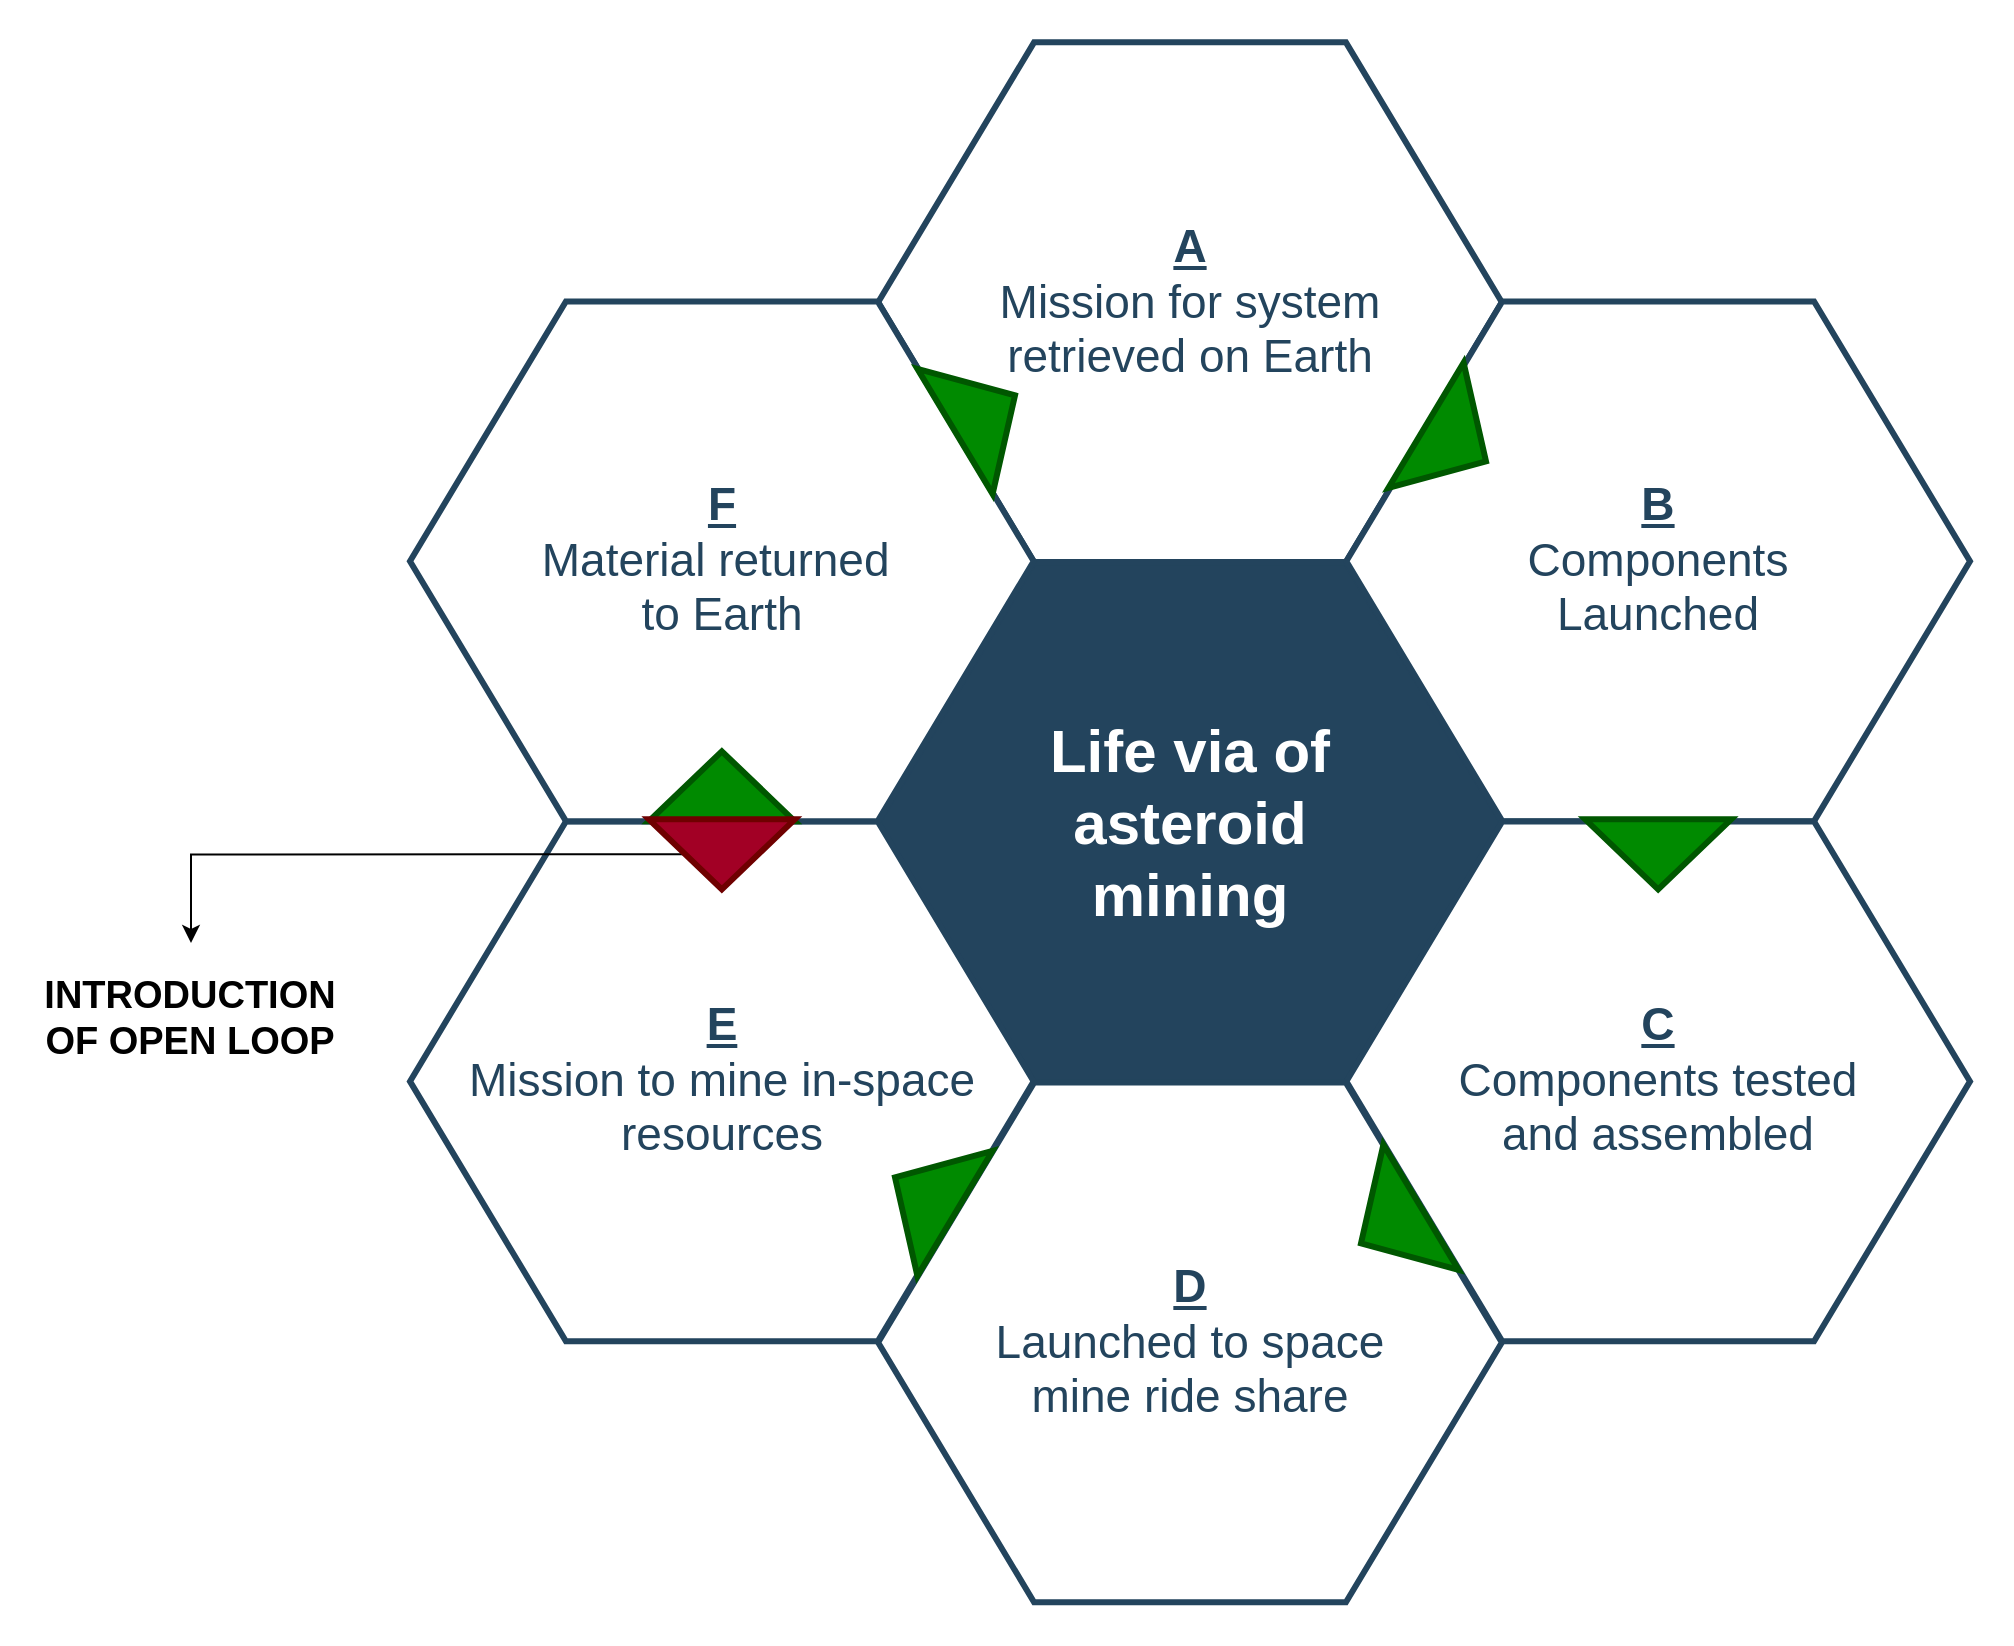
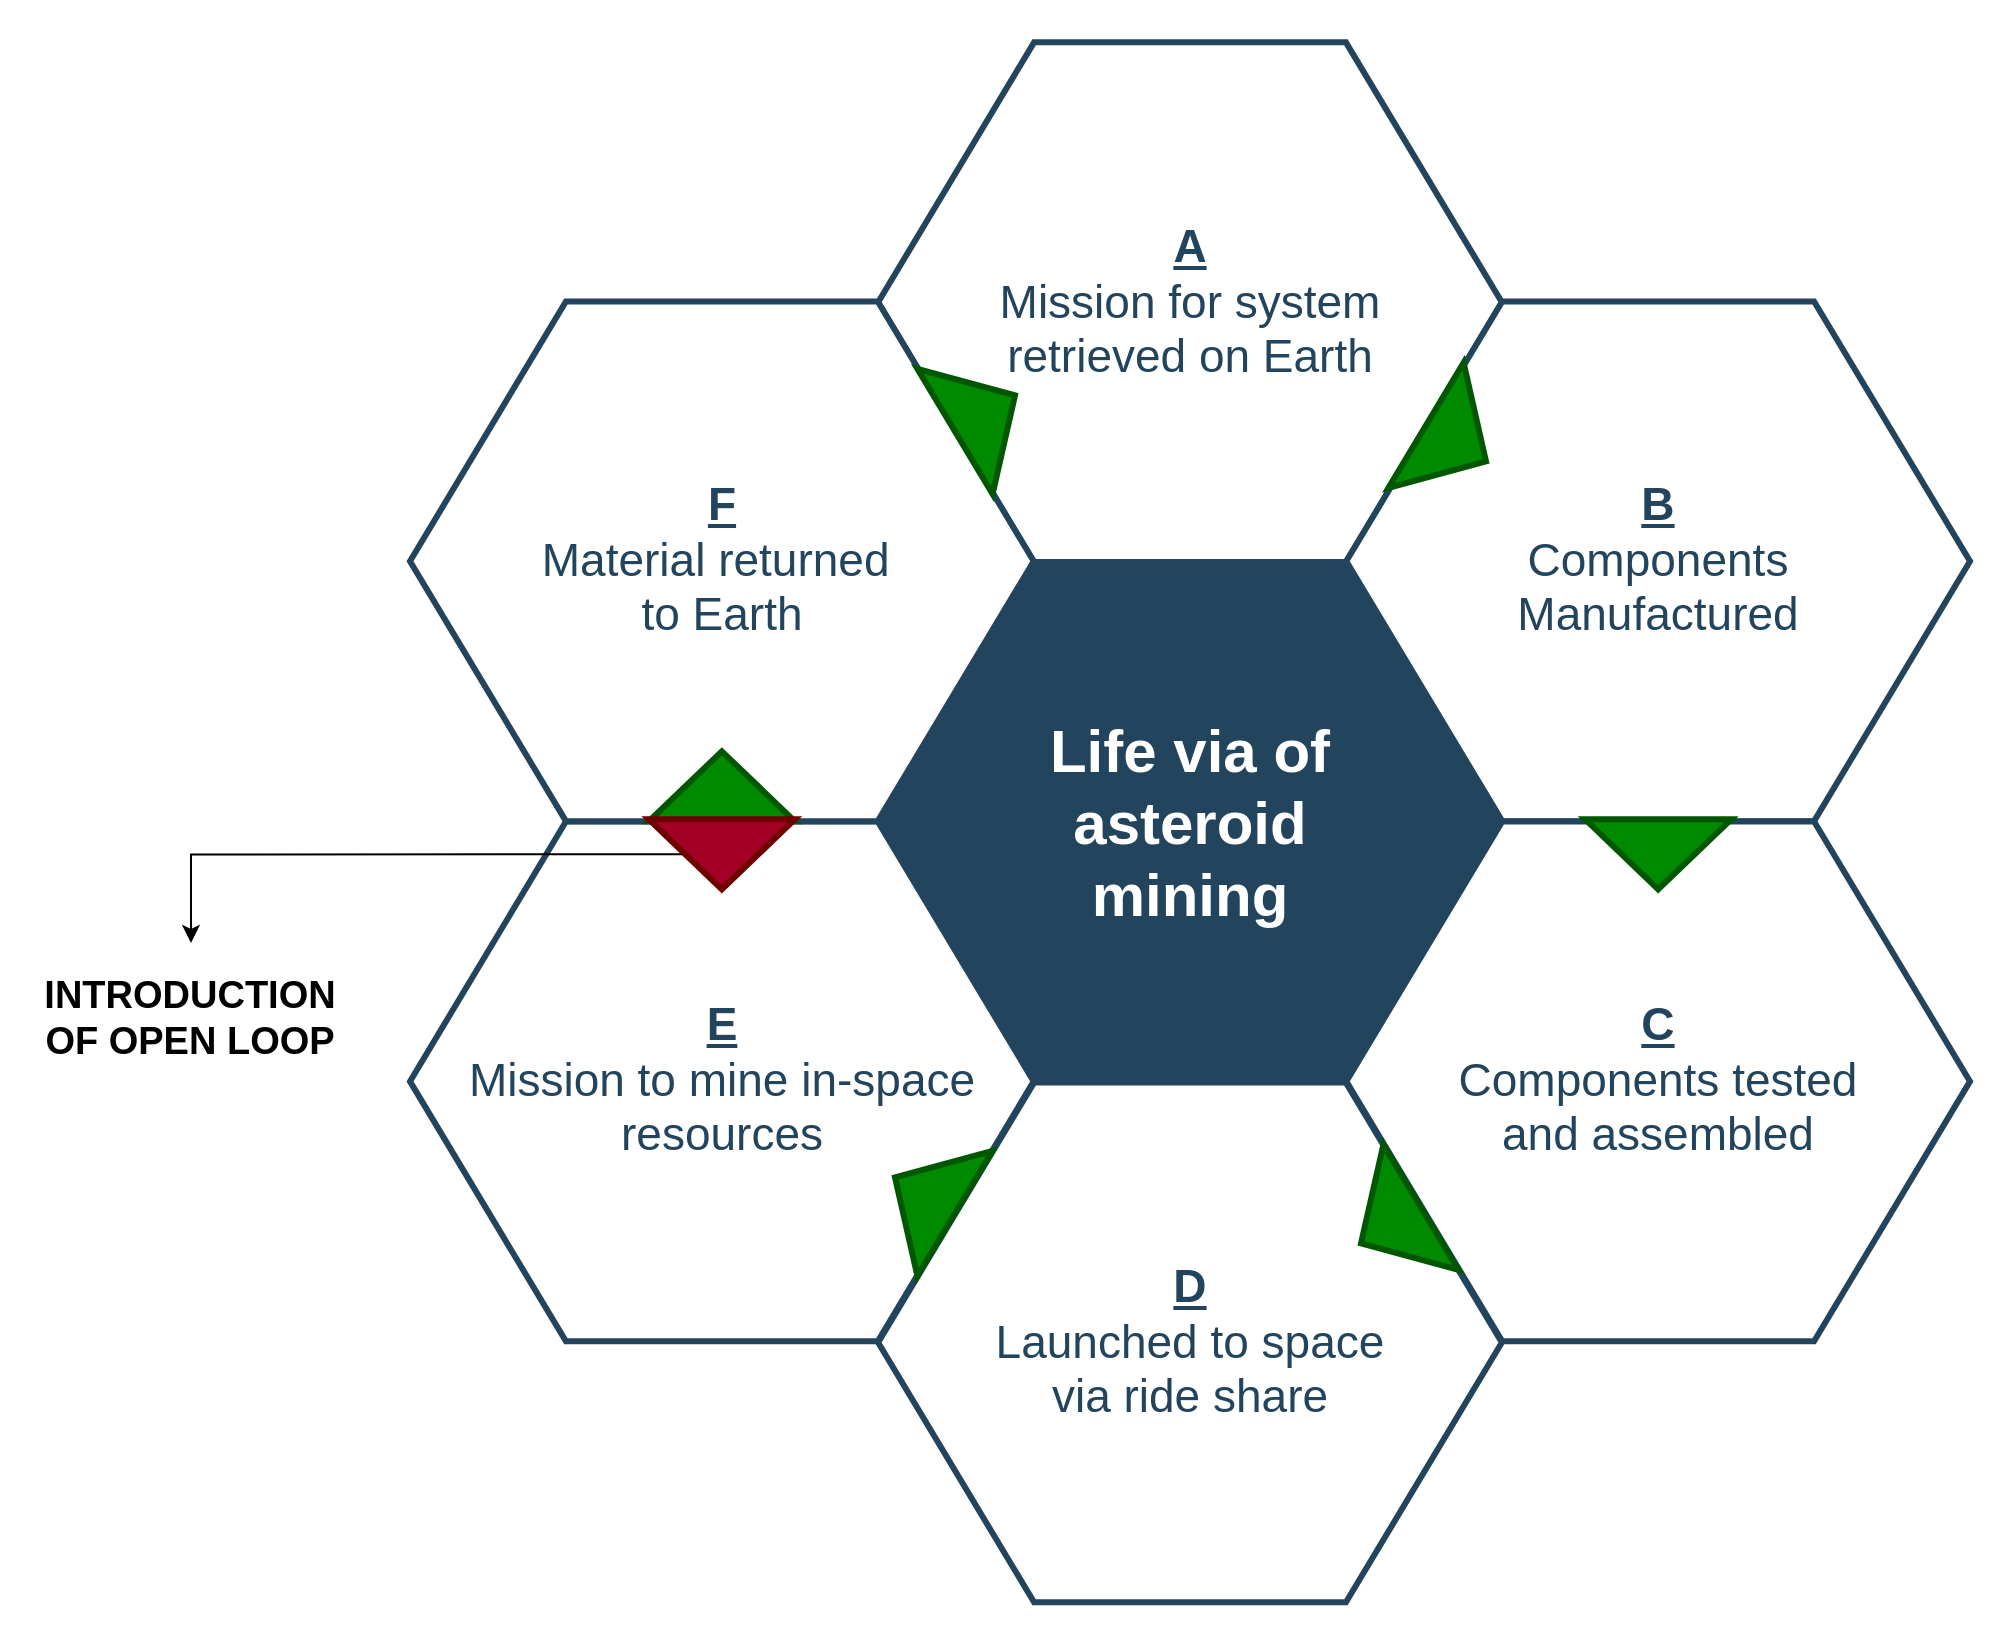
(1659, 561) -> (1659, 561)
(1191, 1343) -> (1191, 1343)
